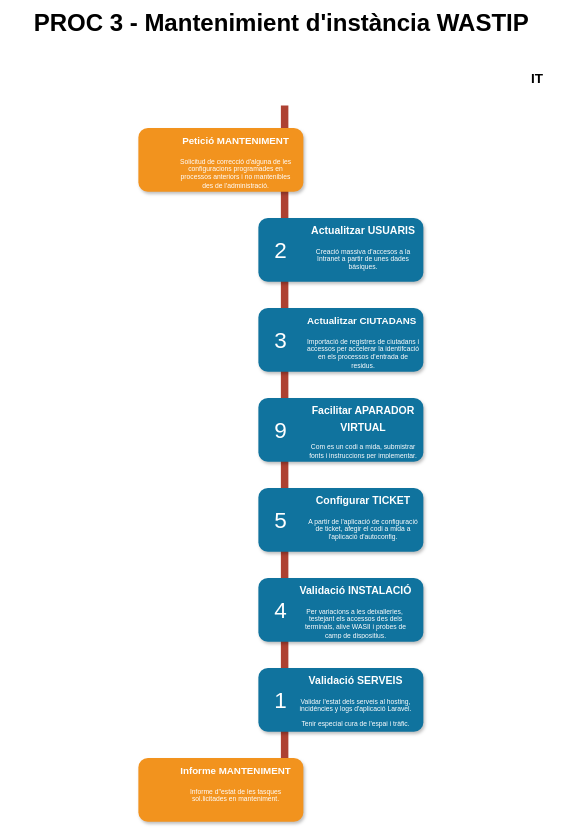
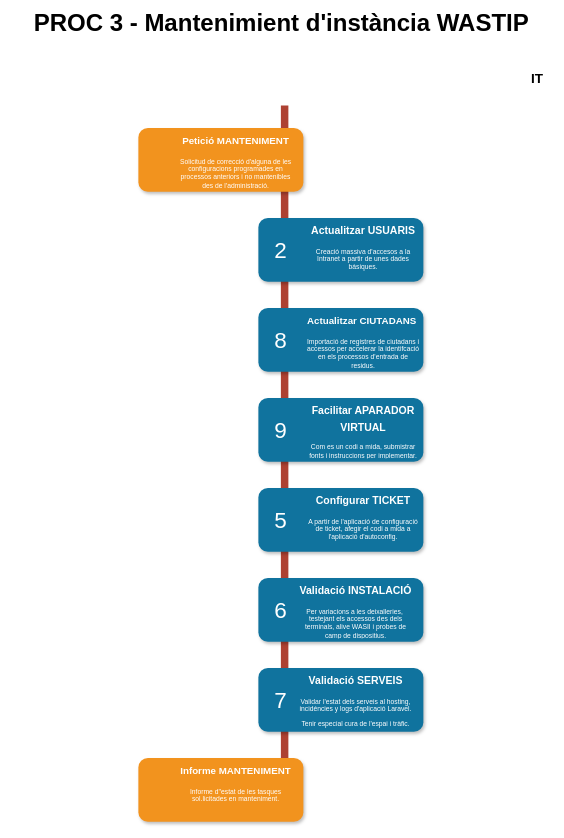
(281, 340) -> (281, 340)
(281, 610) -> (281, 610)
(281, 700) -> (281, 700)
